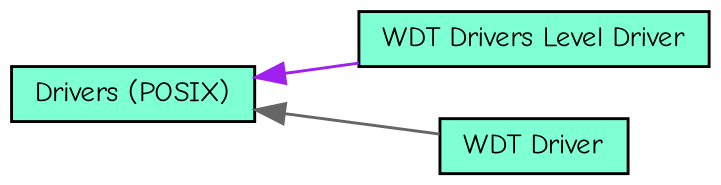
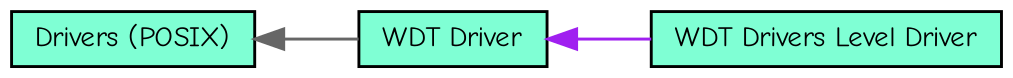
(322, 68) -> (614, 39)
